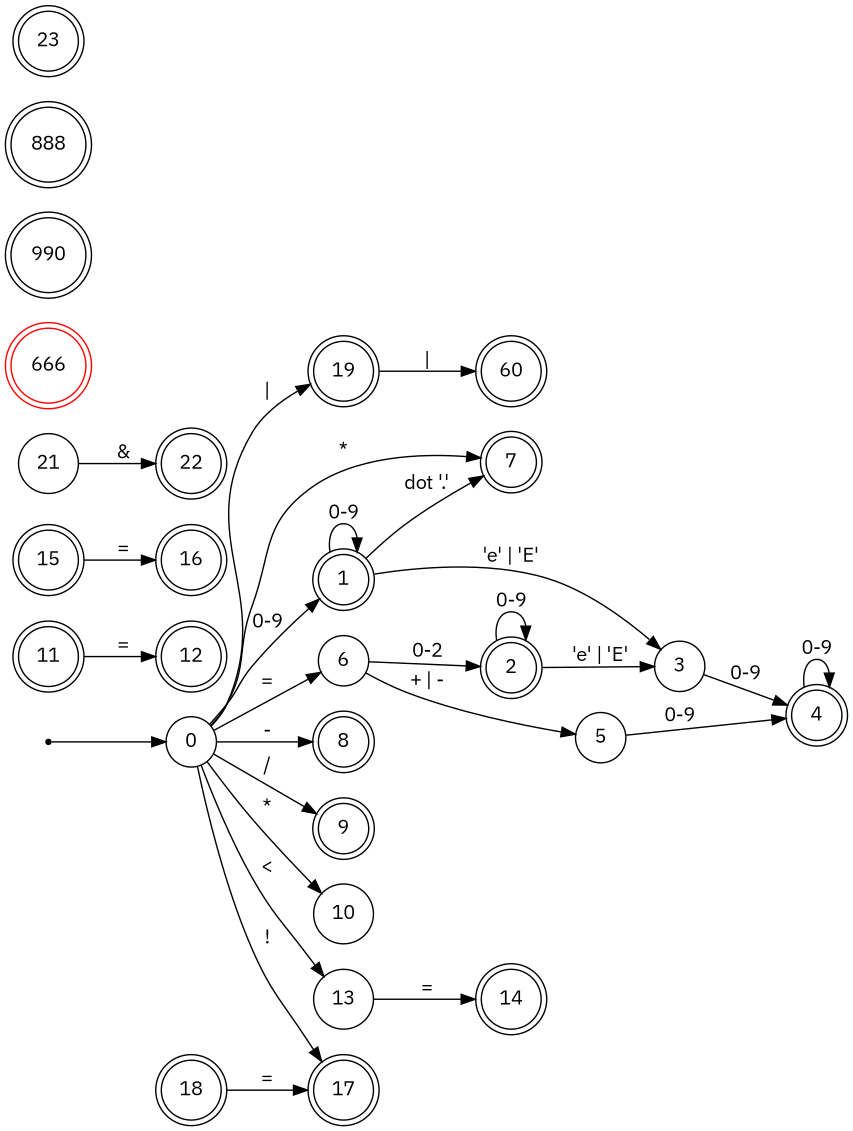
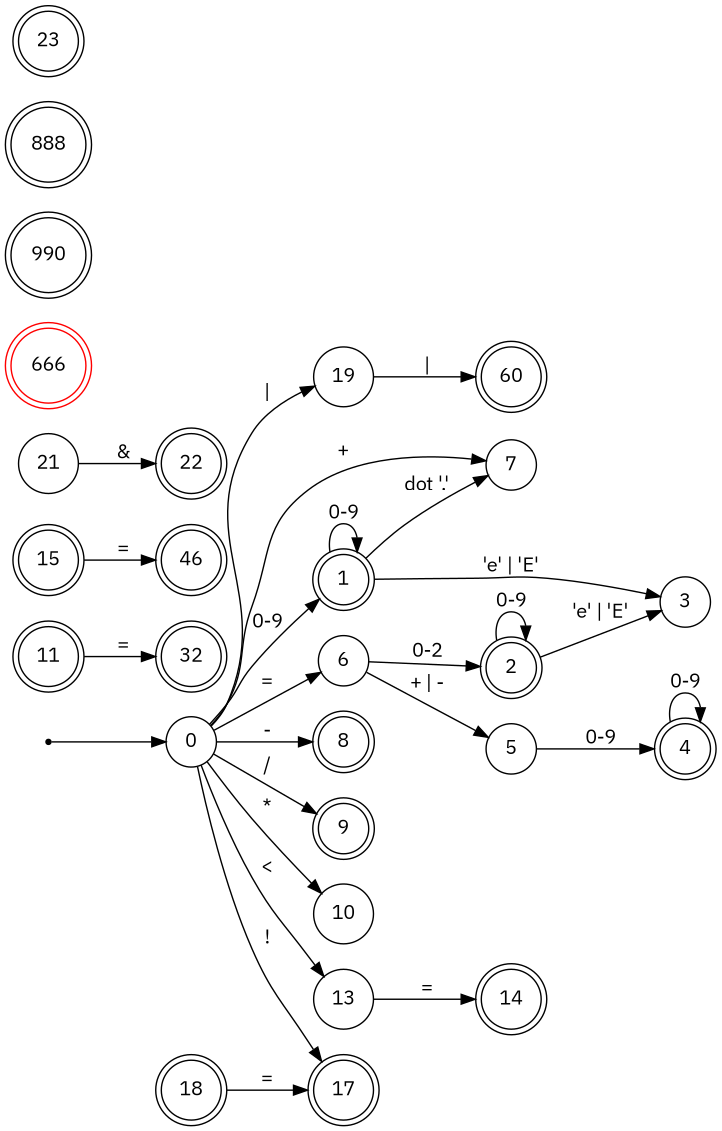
(344, 371) -> (344, 377)
(344, 452) -> (344, 452)
(511, 462) -> (511, 465)
(191, 560) -> (191, 560)
(191, 657) -> (191, 657)
(739, 687) -> none
